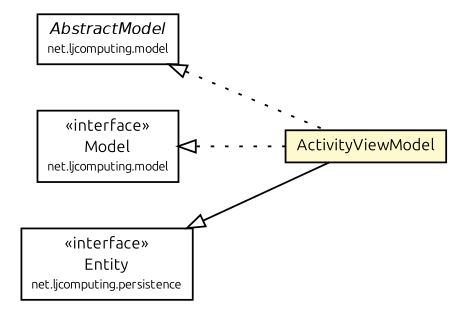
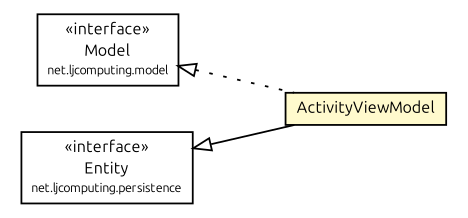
(107, 39) -> none
